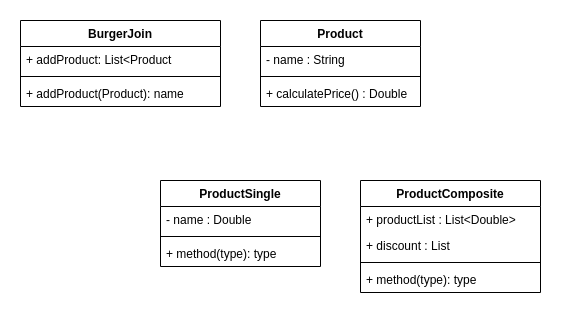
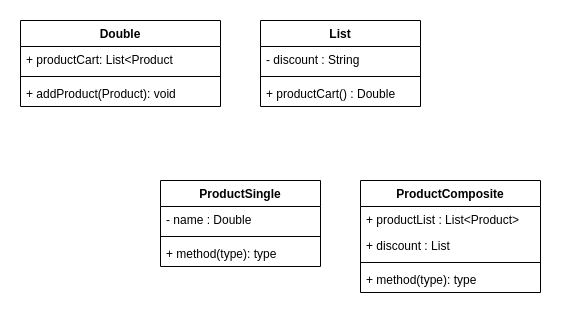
(121, 35) -> (121, 35)
(341, 35) -> (341, 35)
(108, 61) -> (111, 61)
(309, 61) -> (321, 61)
(113, 95) -> (111, 95)
(342, 102) -> (339, 95)
(450, 221) -> (452, 228)
